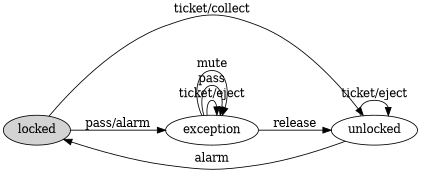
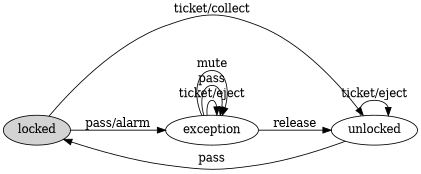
(212, 159) -> (212, 159)
